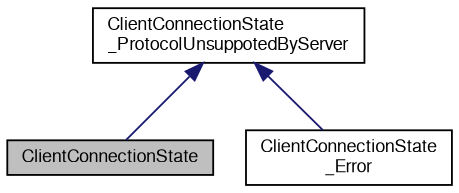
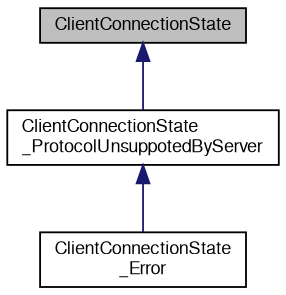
(158, 108) -> (143, 86)
